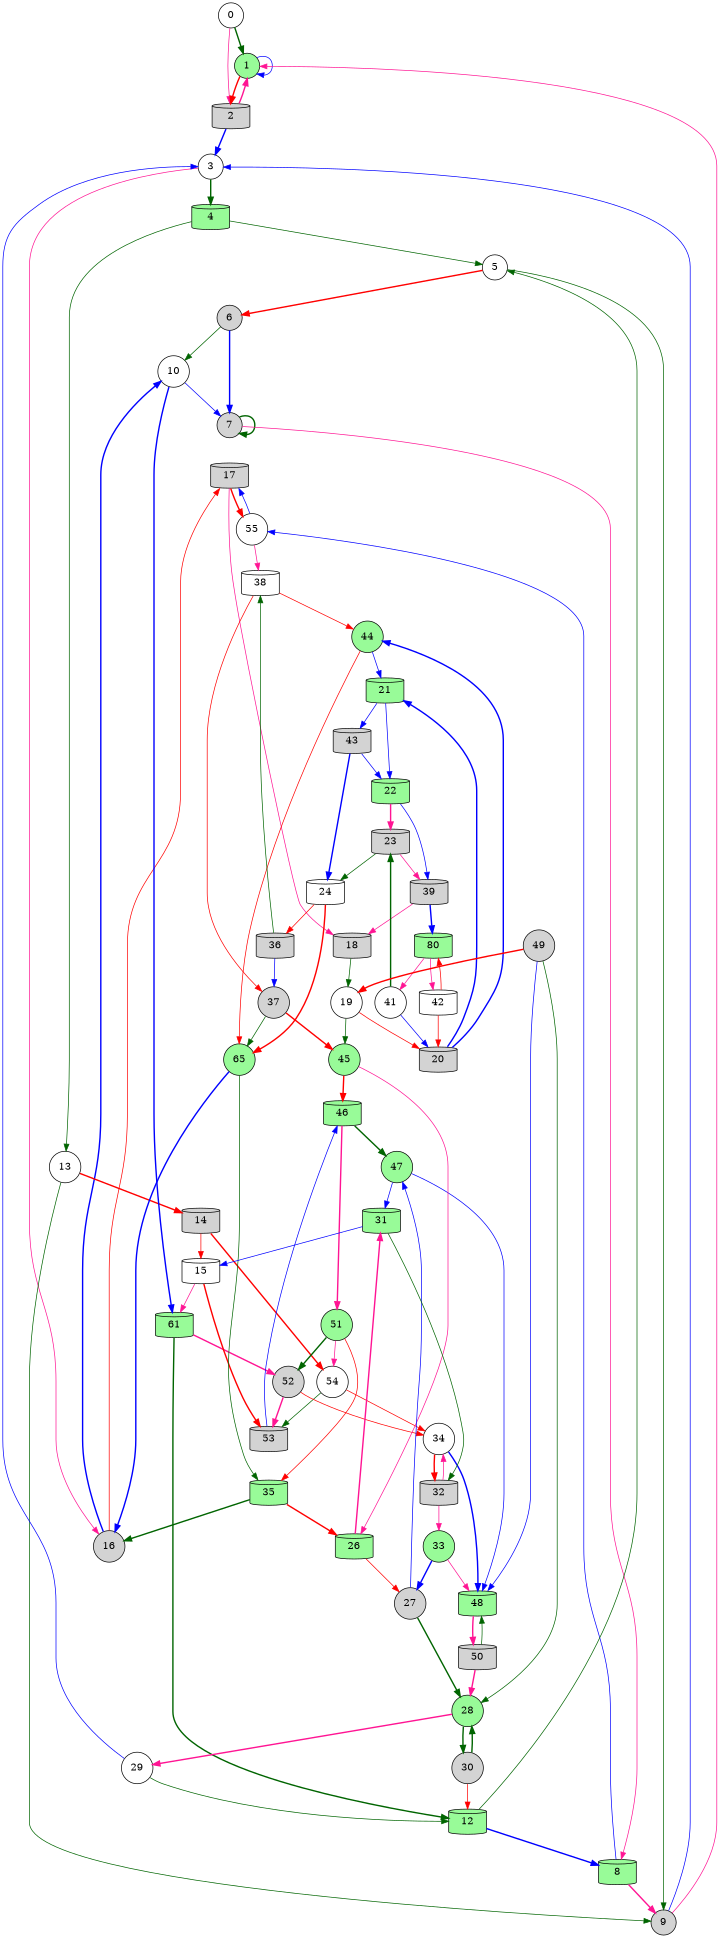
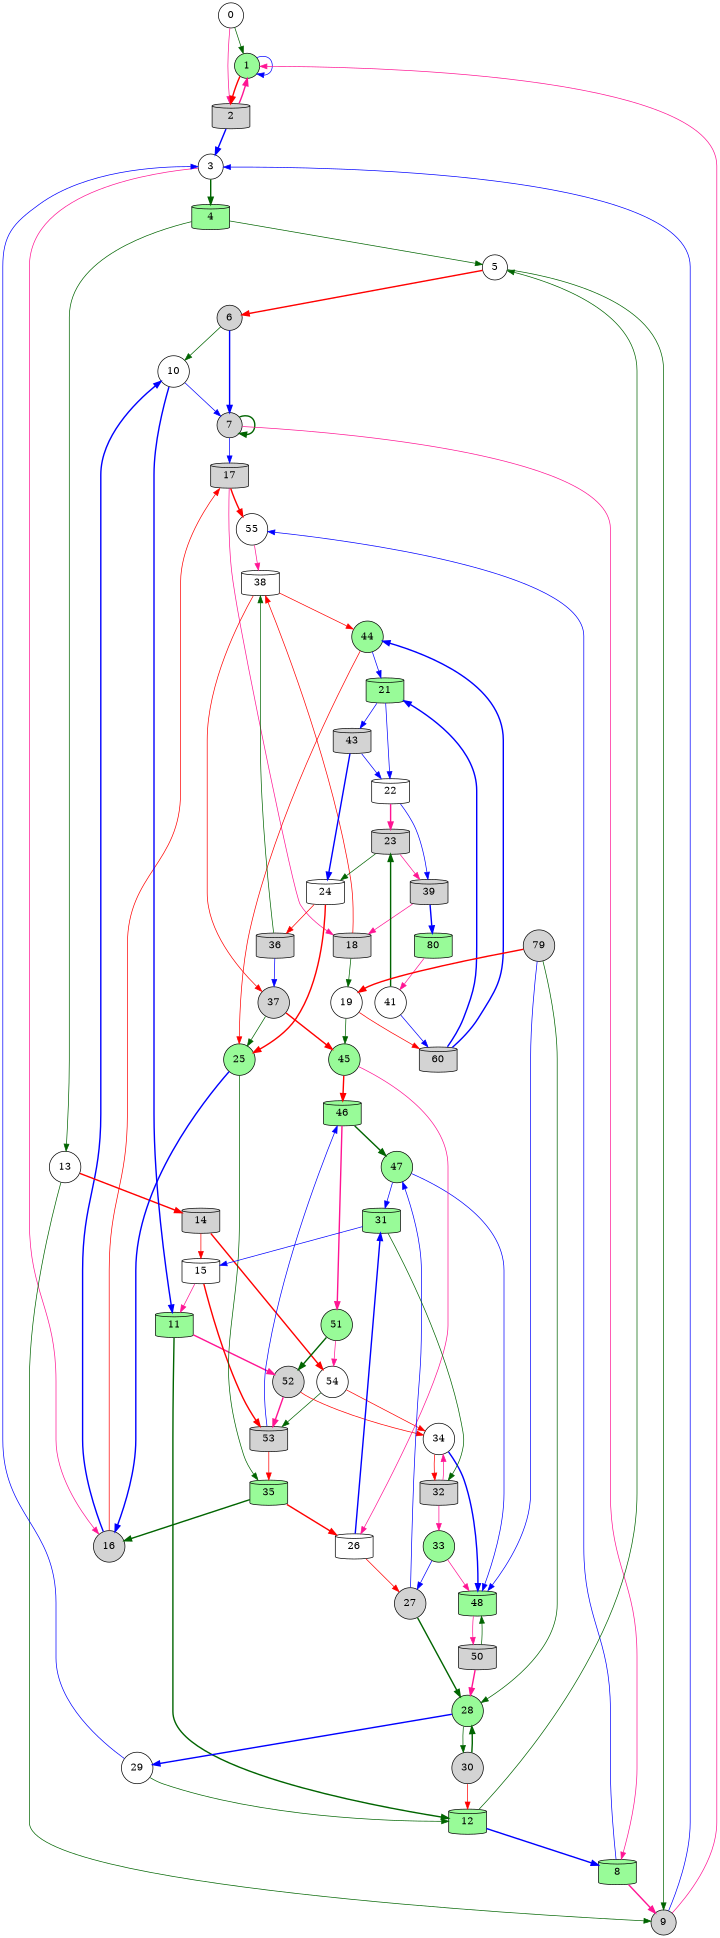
(238, 37) -> (238, 37)
(246, 504) -> (230, 447)
none -> (324, 765)
(391, 791) -> (391, 791)
(539, 946) -> (539, 946)
(438, 1003) -> none
(239, 1060) -> (239, 1060)
(438, 1060) -> (438, 1060)
(174, 1325) -> (174, 1325)
(368, 1387) -> (368, 1387)
(341, 1419) -> (269, 1462)
(434, 1464) -> (434, 1464)
(354, 1546) -> (354, 1546)
(426, 1572) -> (426, 1572)
(473, 1627) -> (473, 1627)
(463, 1736) -> (463, 1736)
(306, 1739) -> (306, 1739)
